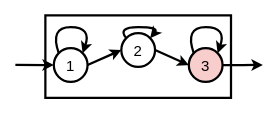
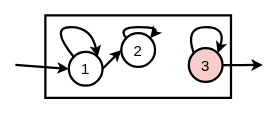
(168, 56) -> none
(71, 65) -> (86, 69)
